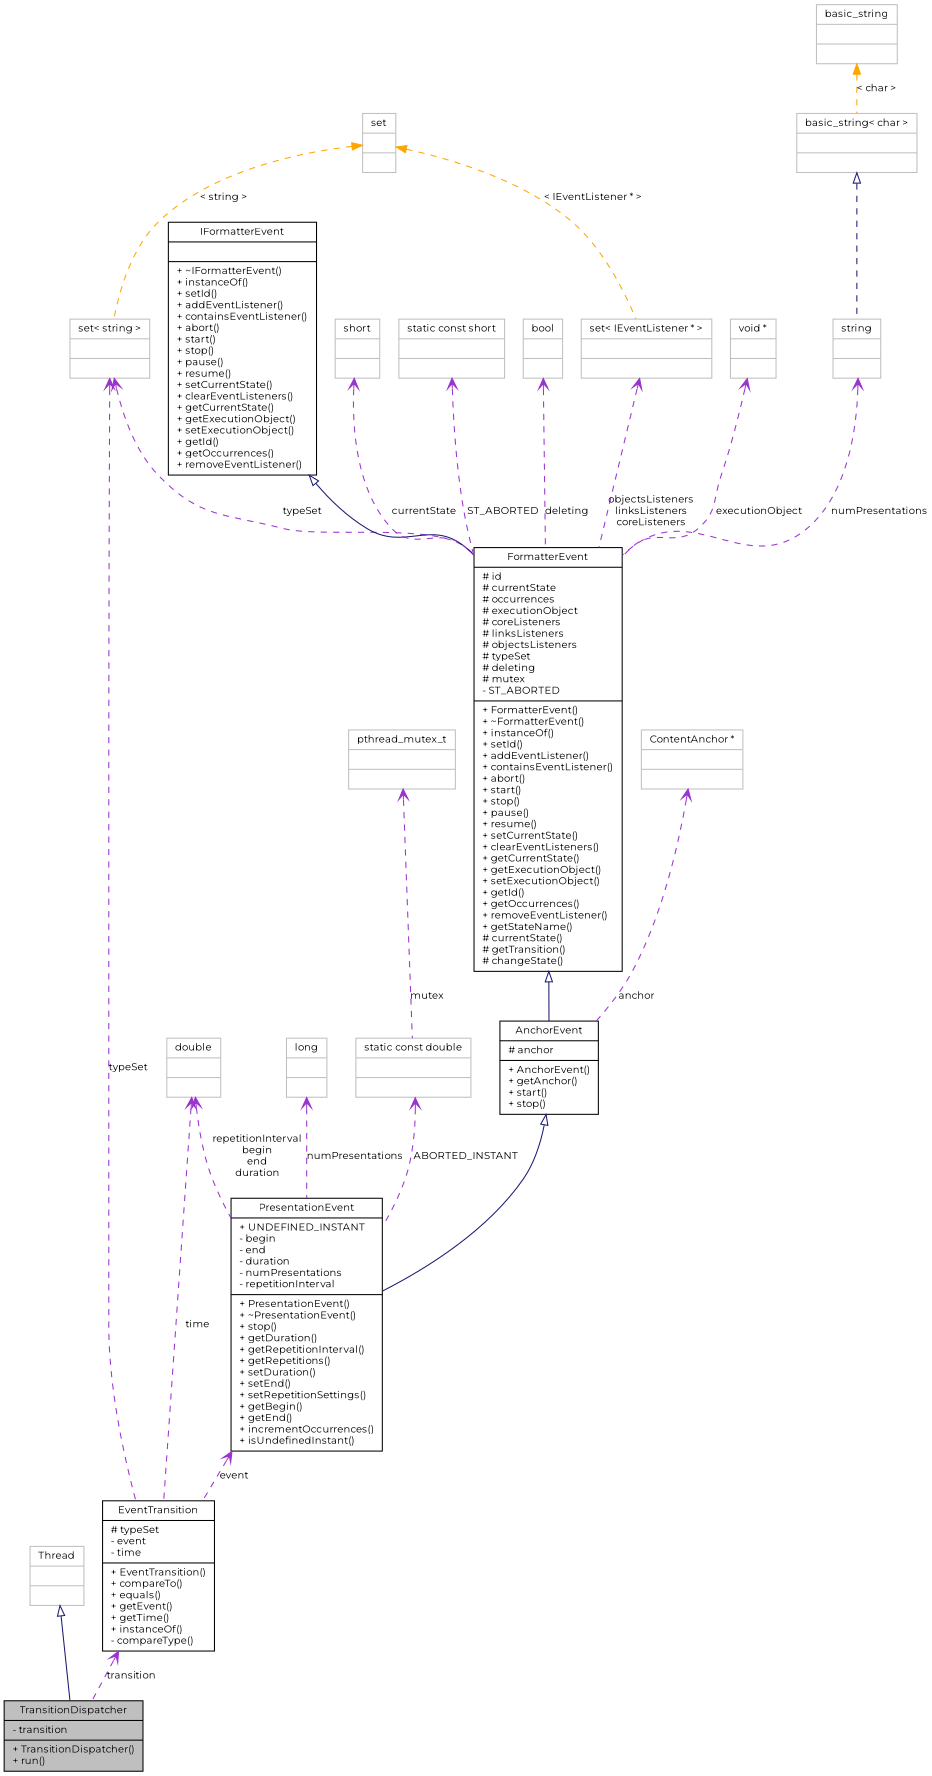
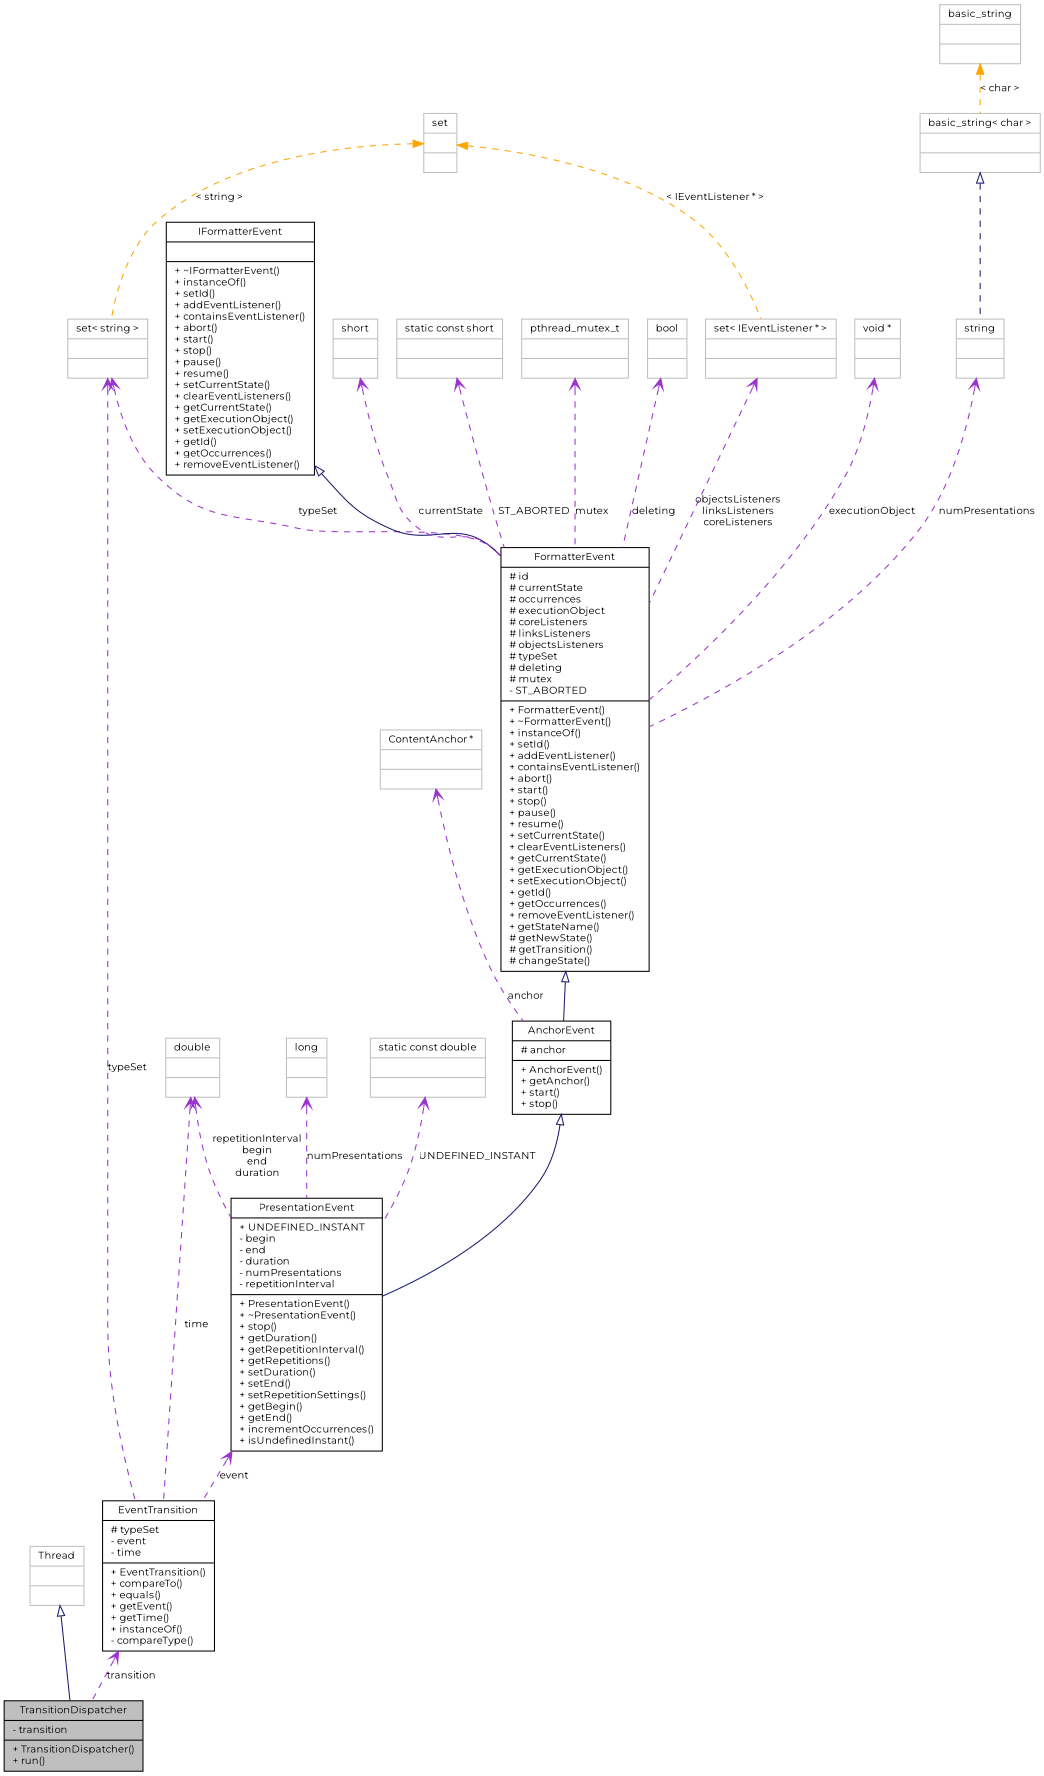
(408, 919) -> (575, 468)
(523, 938) -> (551, 938)
(466, 1156) -> (478, 1156)
